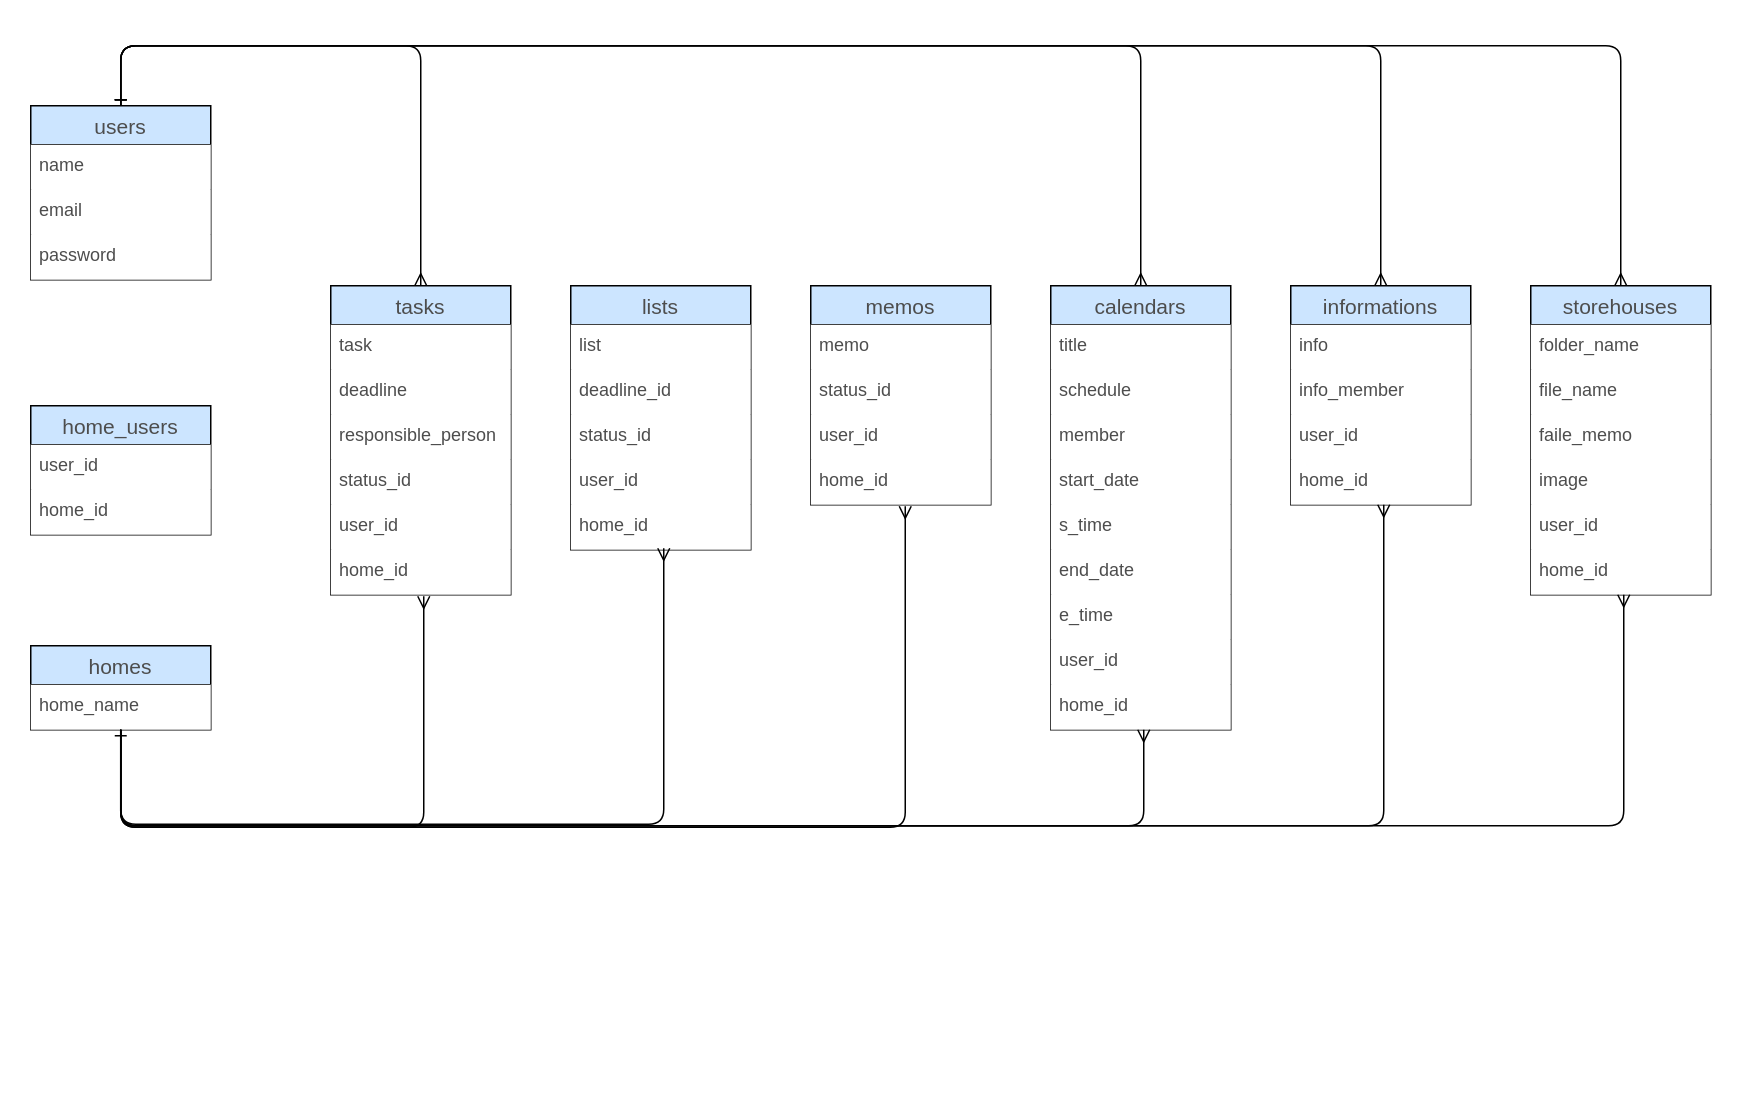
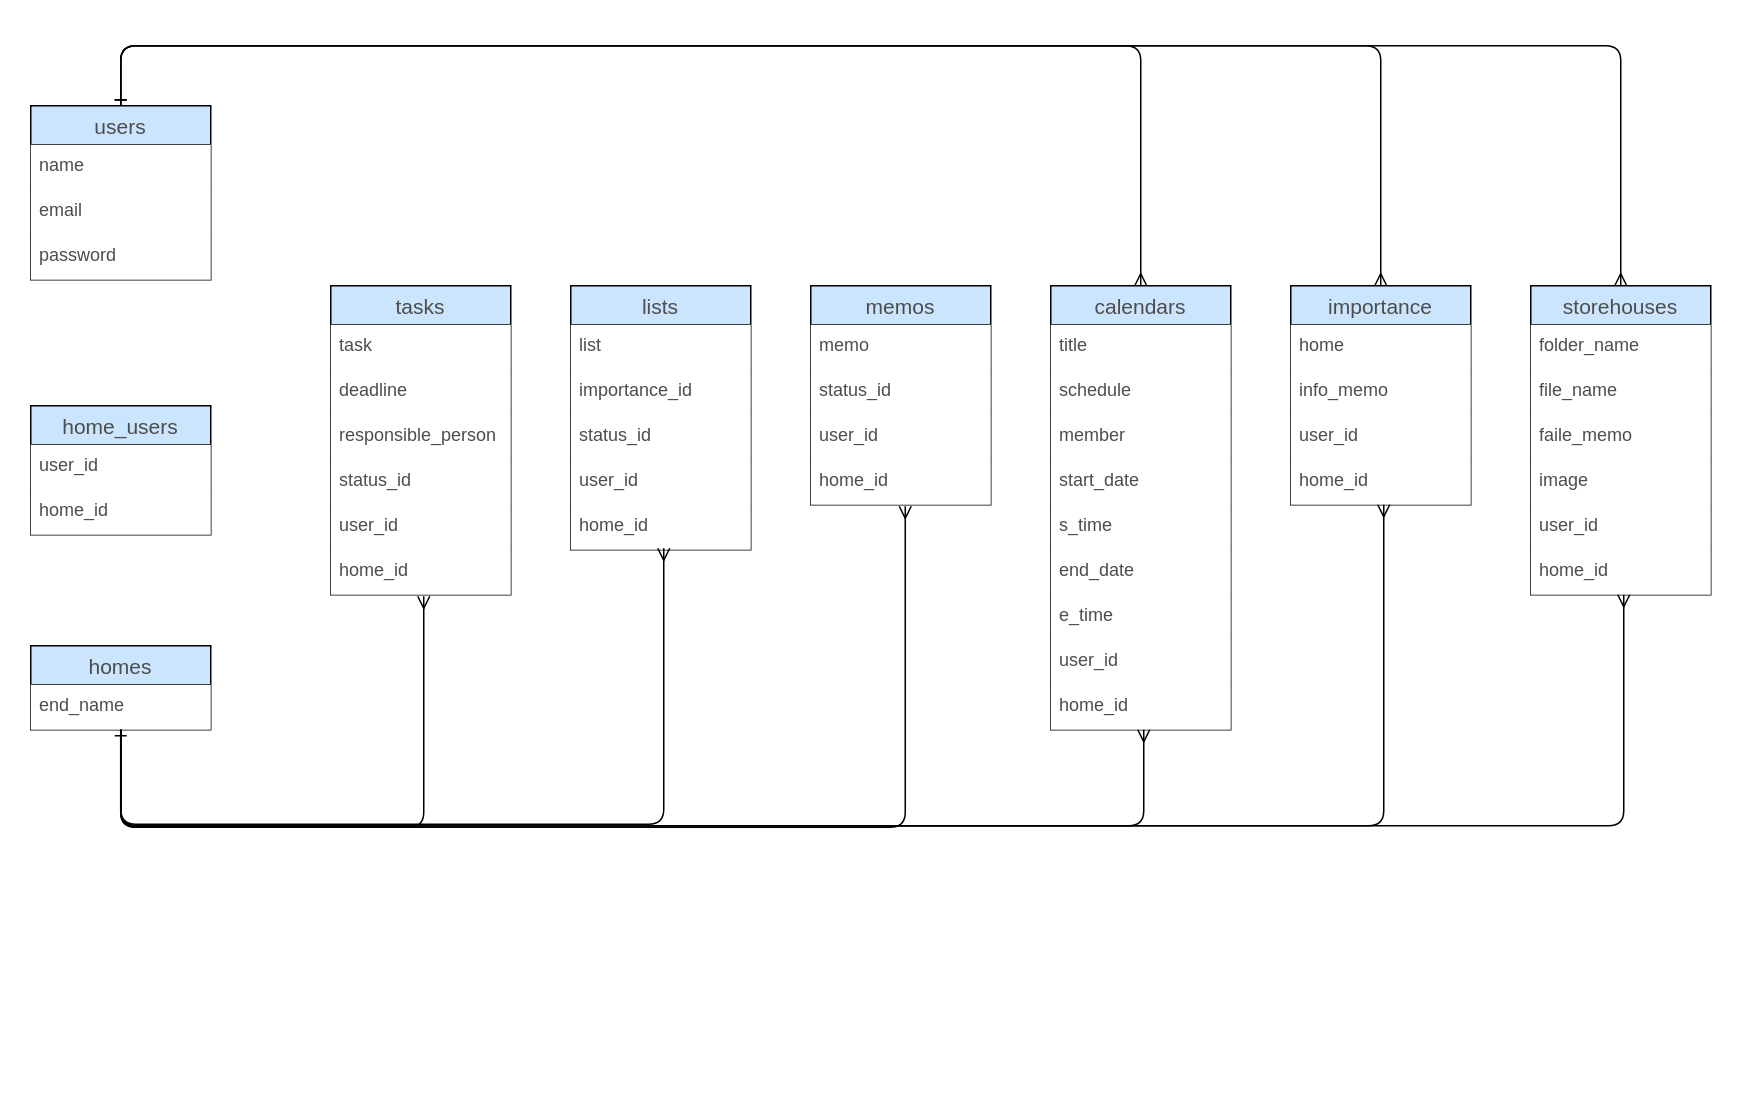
(421, 167) -> none
(1380, 307) -> (1380, 307)
(1317, 345) -> (1319, 345)
(627, 390) -> (640, 390)
(1352, 390) -> (1342, 390)
(84, 705) -> (79, 705)
